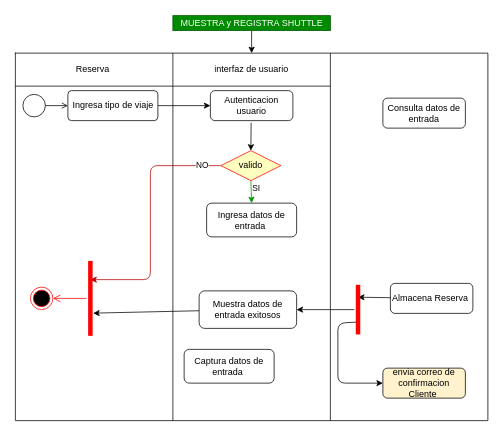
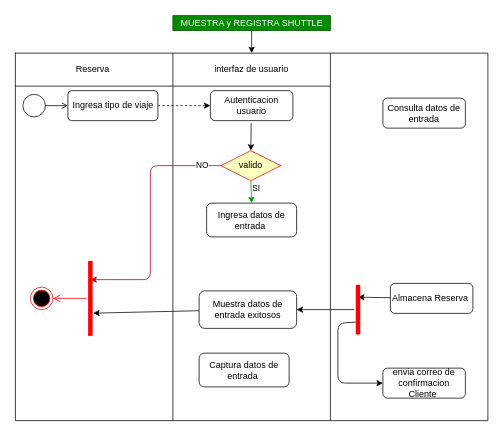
(180, 105) -> (180, 105)
(229, 366) -> (244, 370)
(424, 383) -> (424, 383)
